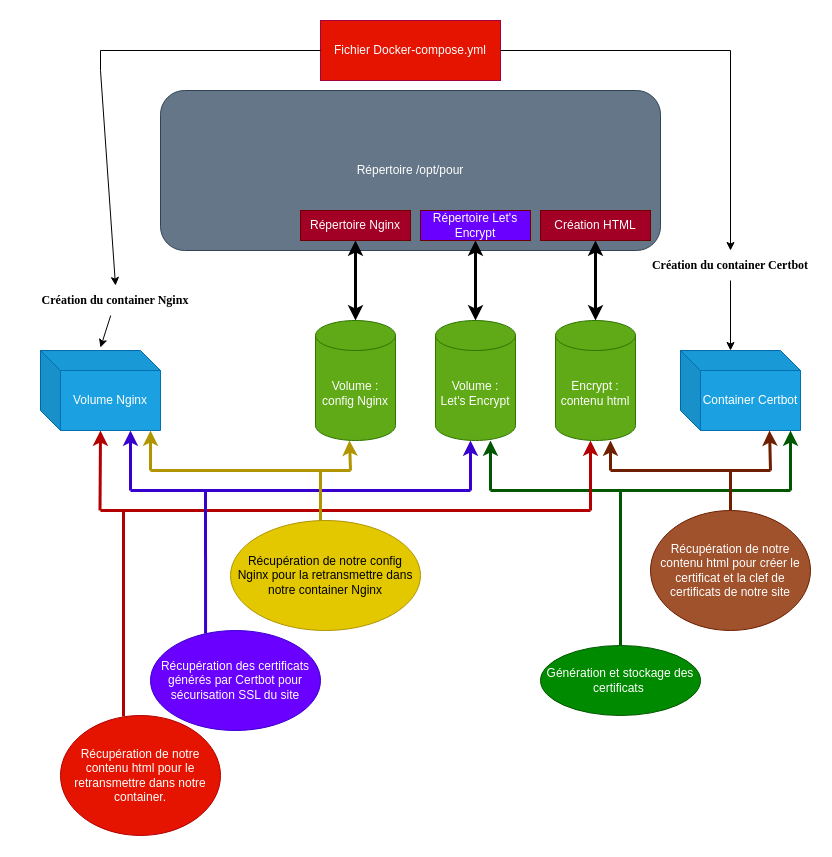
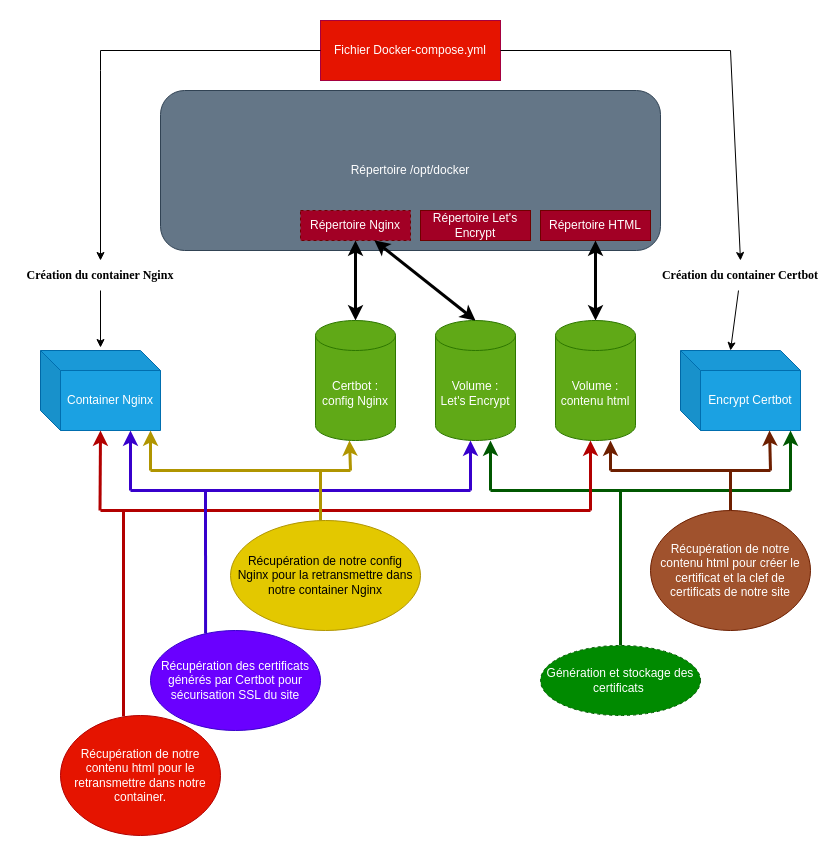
(411, 171) -> (411, 171)
(356, 226) -> (356, 226)
(476, 226) -> (476, 226)
(596, 226) -> (596, 226)
(731, 266) -> (741, 276)
(476, 281) -> (425, 281)
(116, 301) -> (101, 276)
(356, 394) -> (356, 394)
(596, 394) -> (596, 394)
(111, 401) -> (111, 401)
(751, 401) -> (751, 401)
(621, 681) -> (621, 681)
